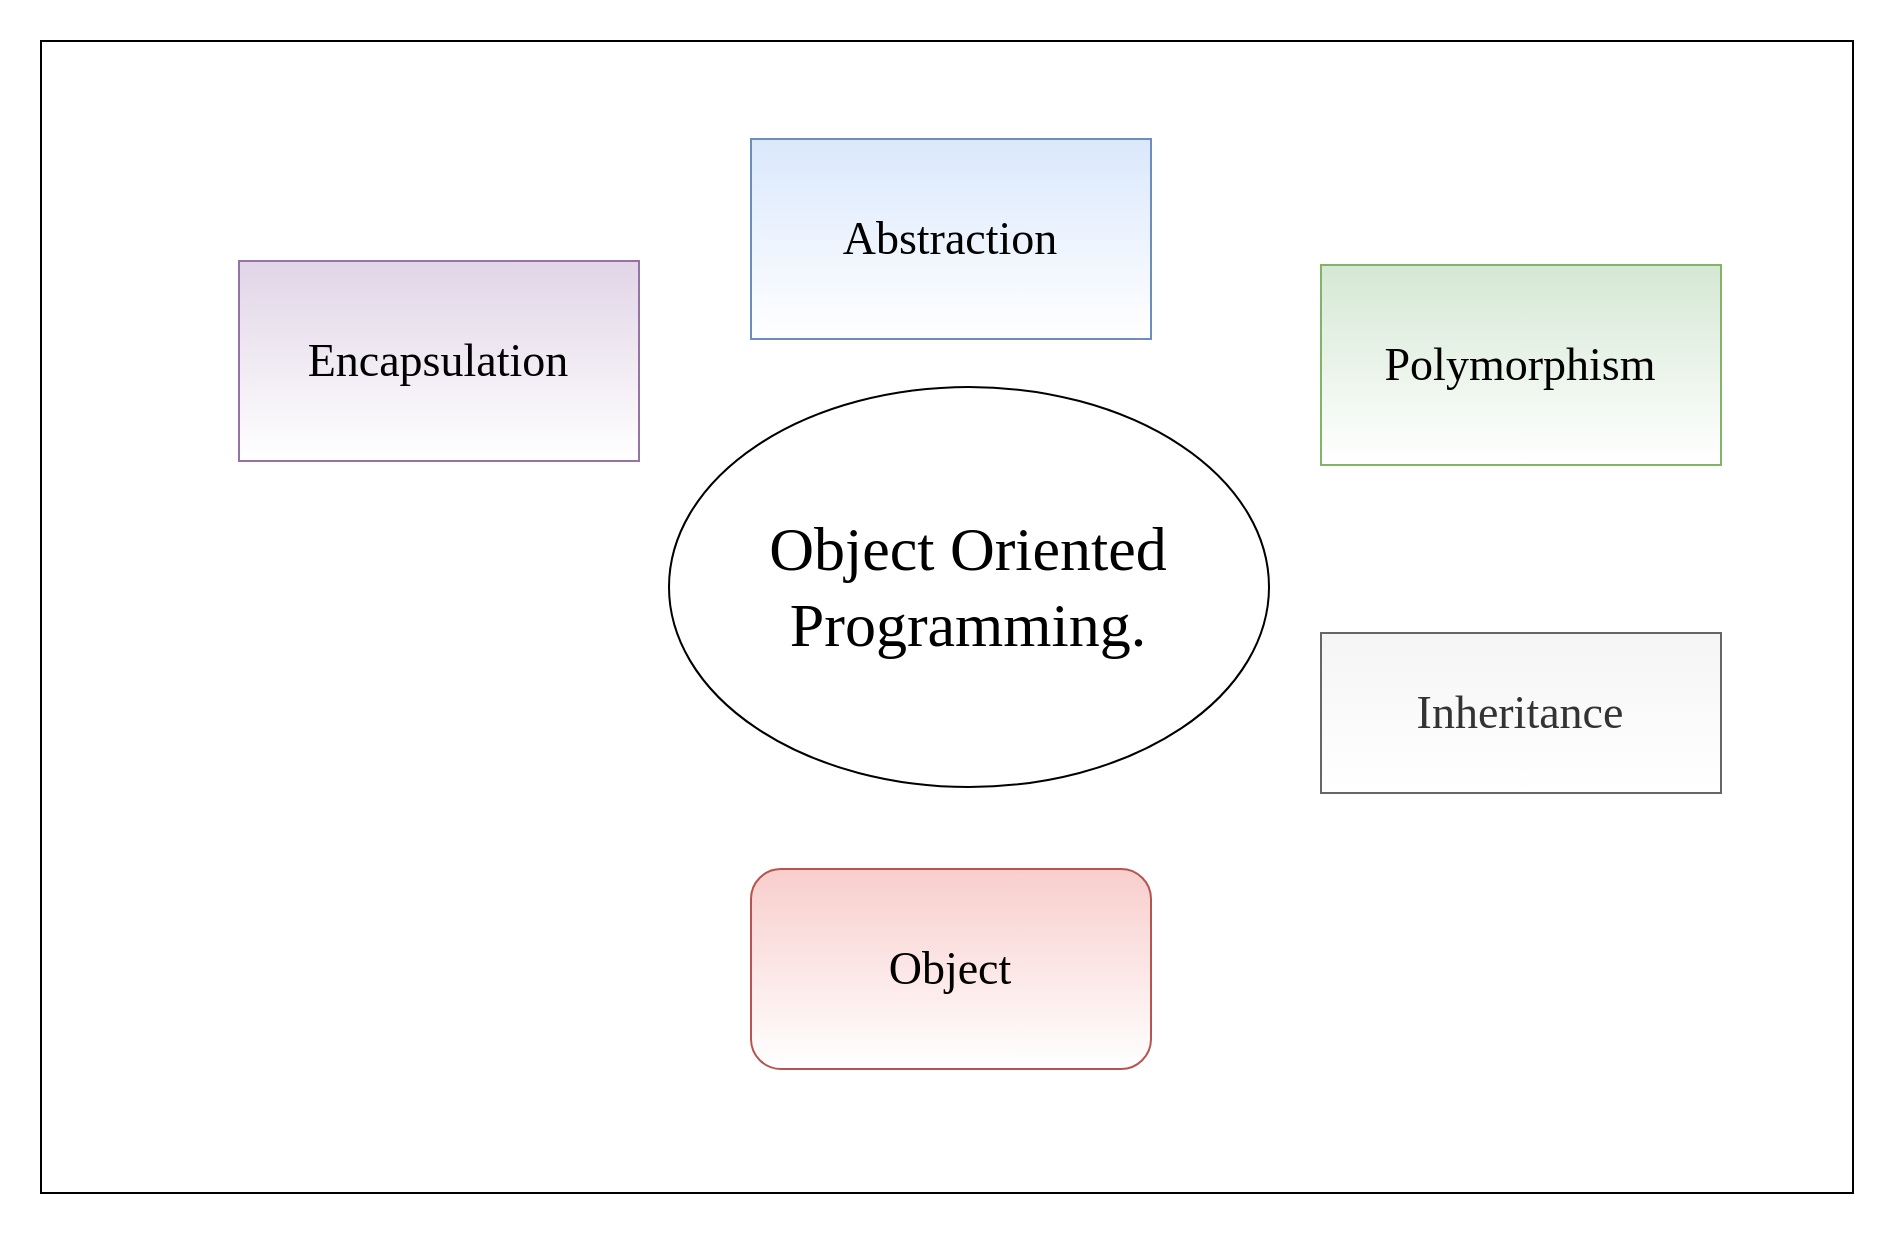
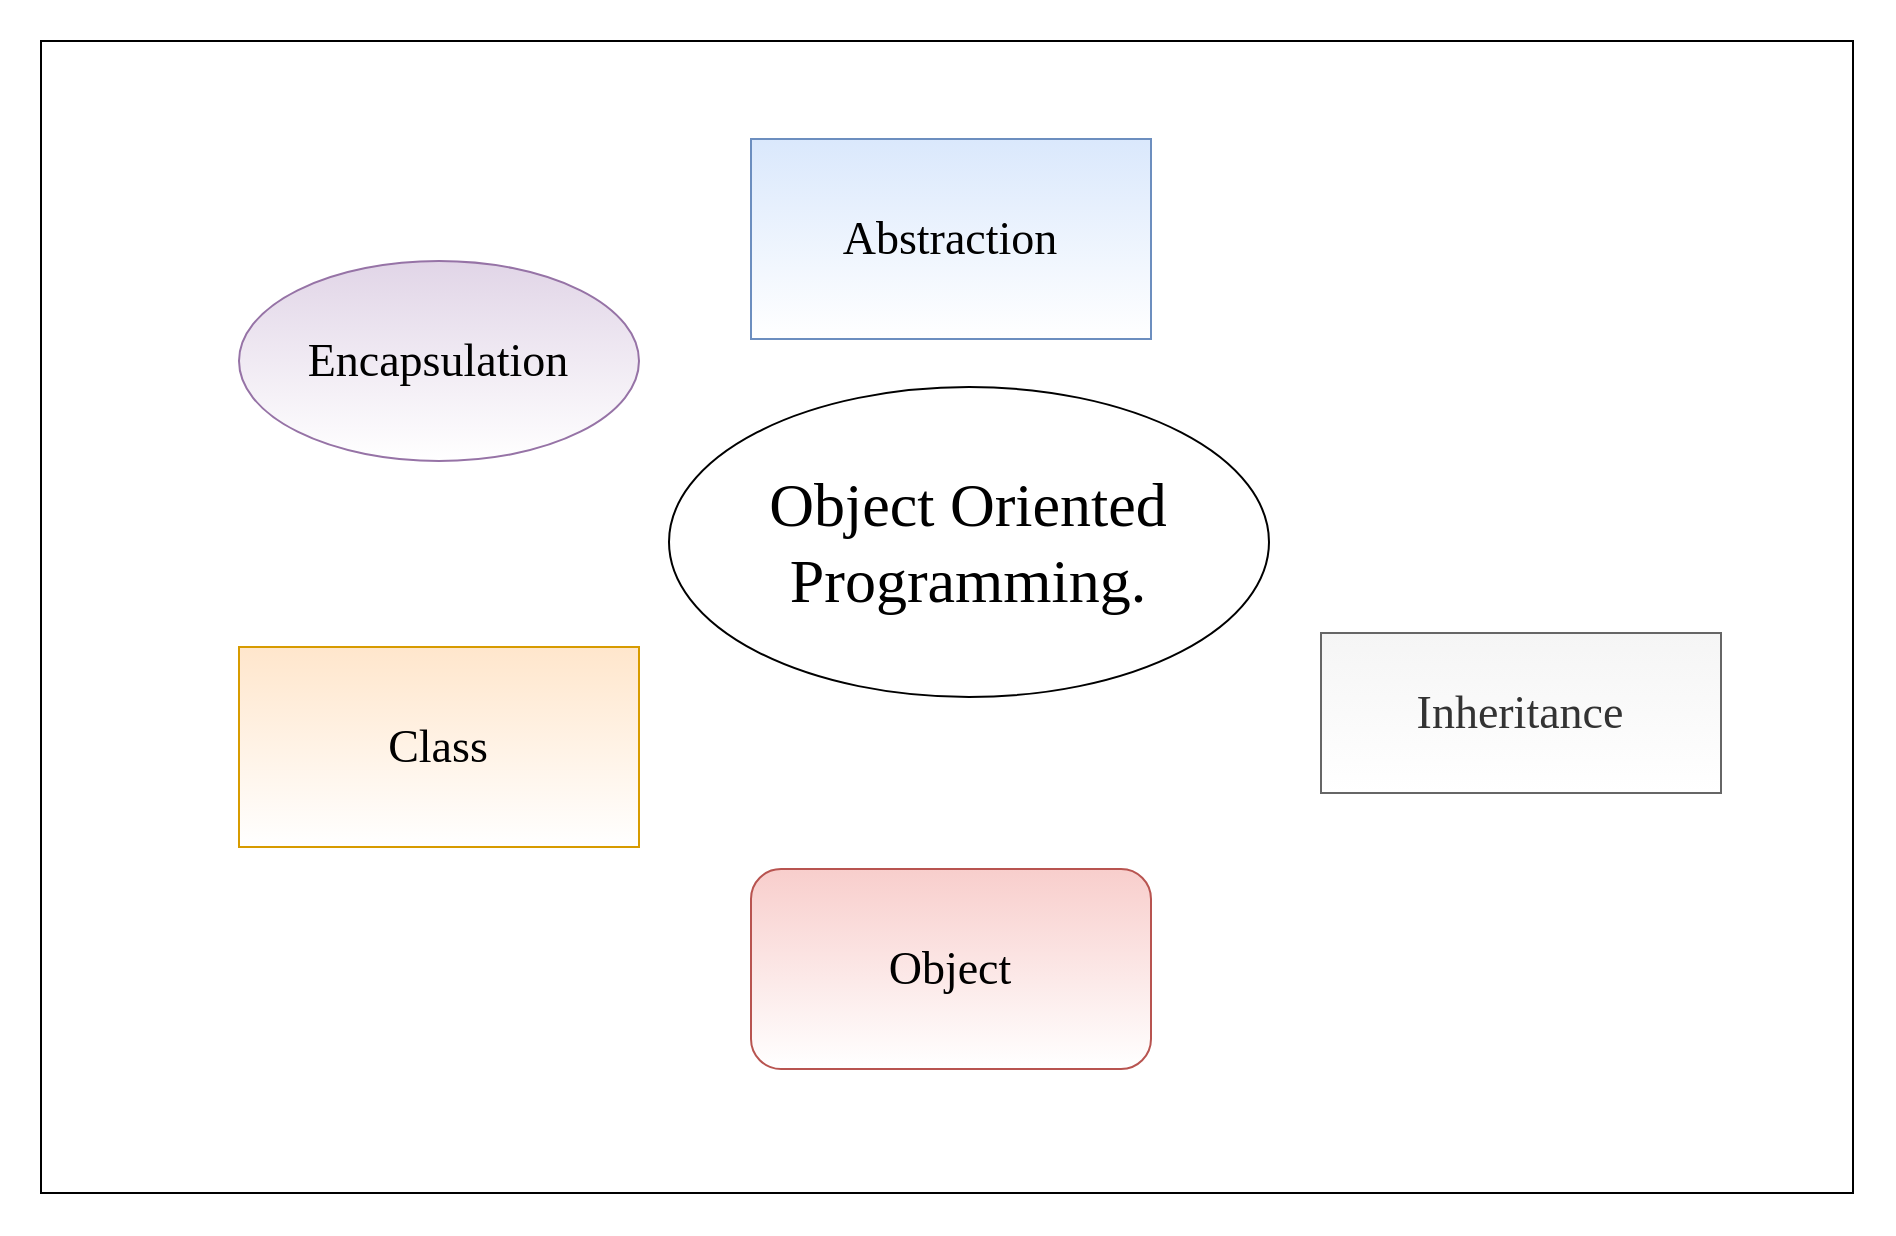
(439, 361) -> (439, 361)
(1521, 365) -> none
(969, 587) -> (969, 542)
none -> (439, 747)
